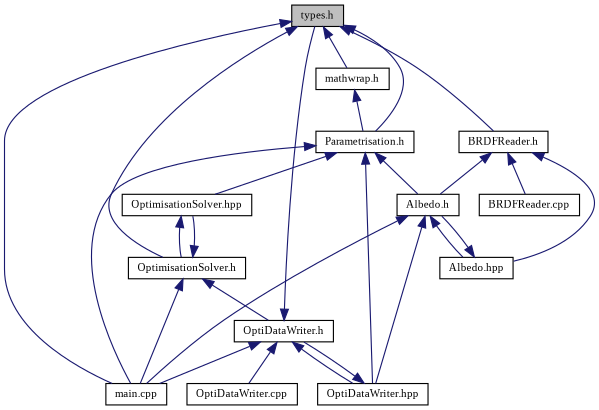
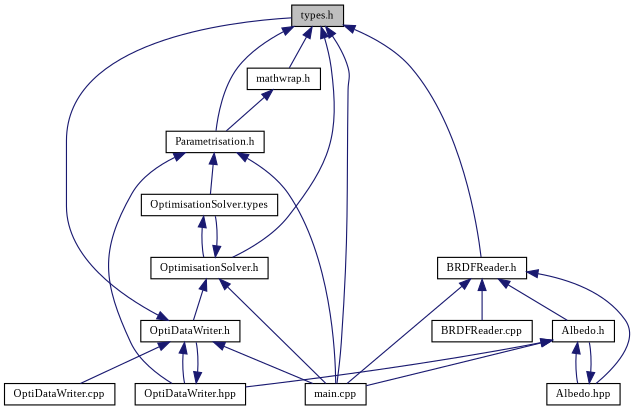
(401, 177) -> none
(187, 205) -> (210, 205)
none -> (404, 335)
